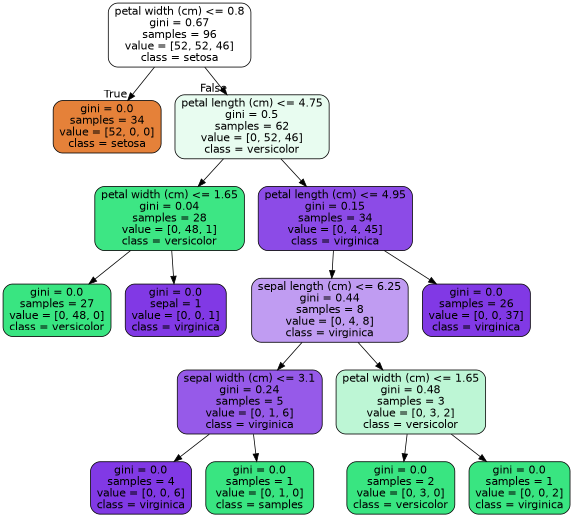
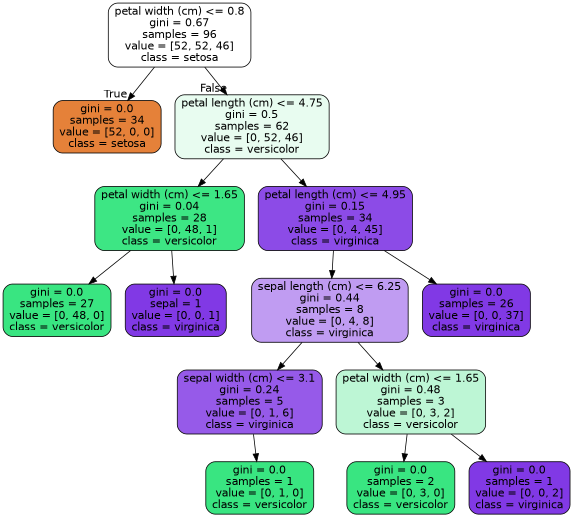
(141, 488) -> none
(260, 488) -> (260, 488)
(520, 488) -> (520, 488)
